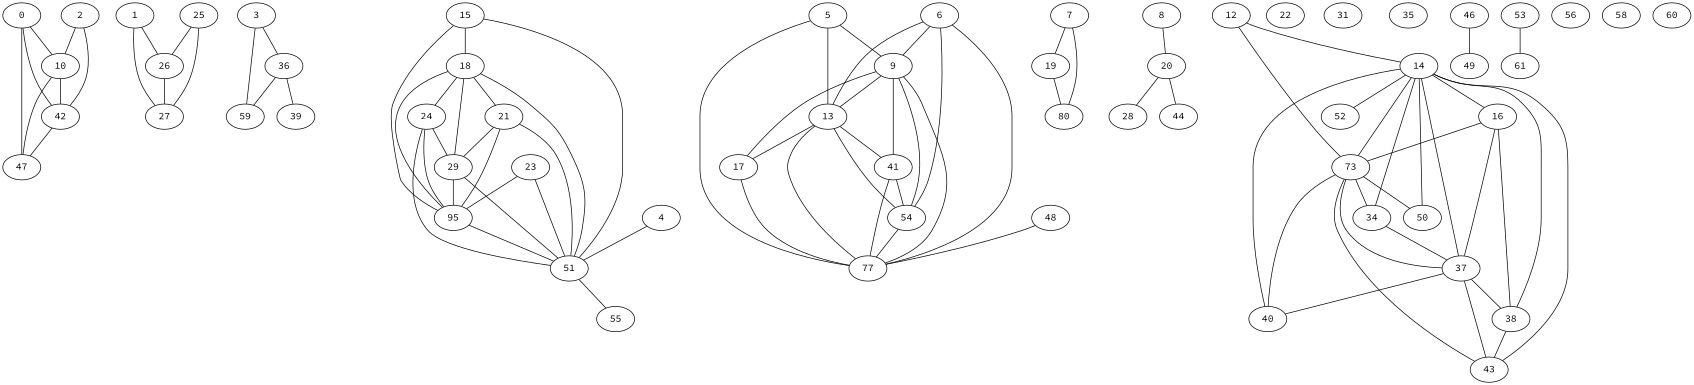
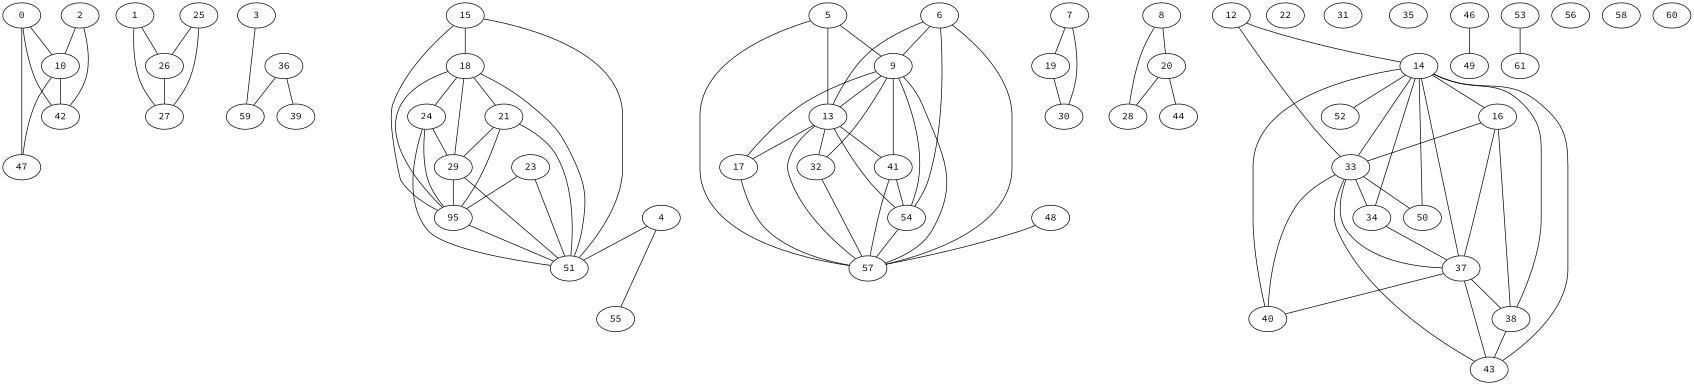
(270, 41) -> none
none -> (1138, 64)
(1064, 117) -> (1064, 117)
(41, 142) -> none
none -> (816, 167)
(1351, 167) -> (1351, 167)
(868, 268) -> (868, 268)
(592, 294) -> (638, 268)
